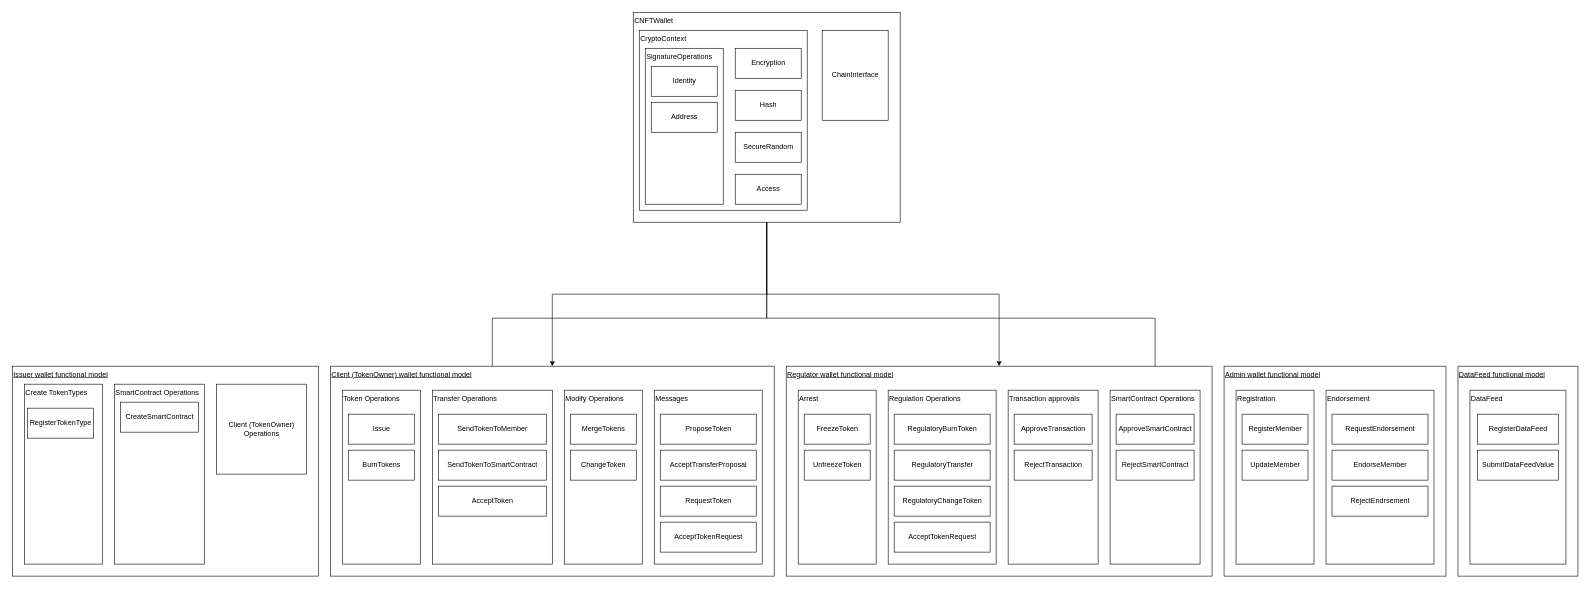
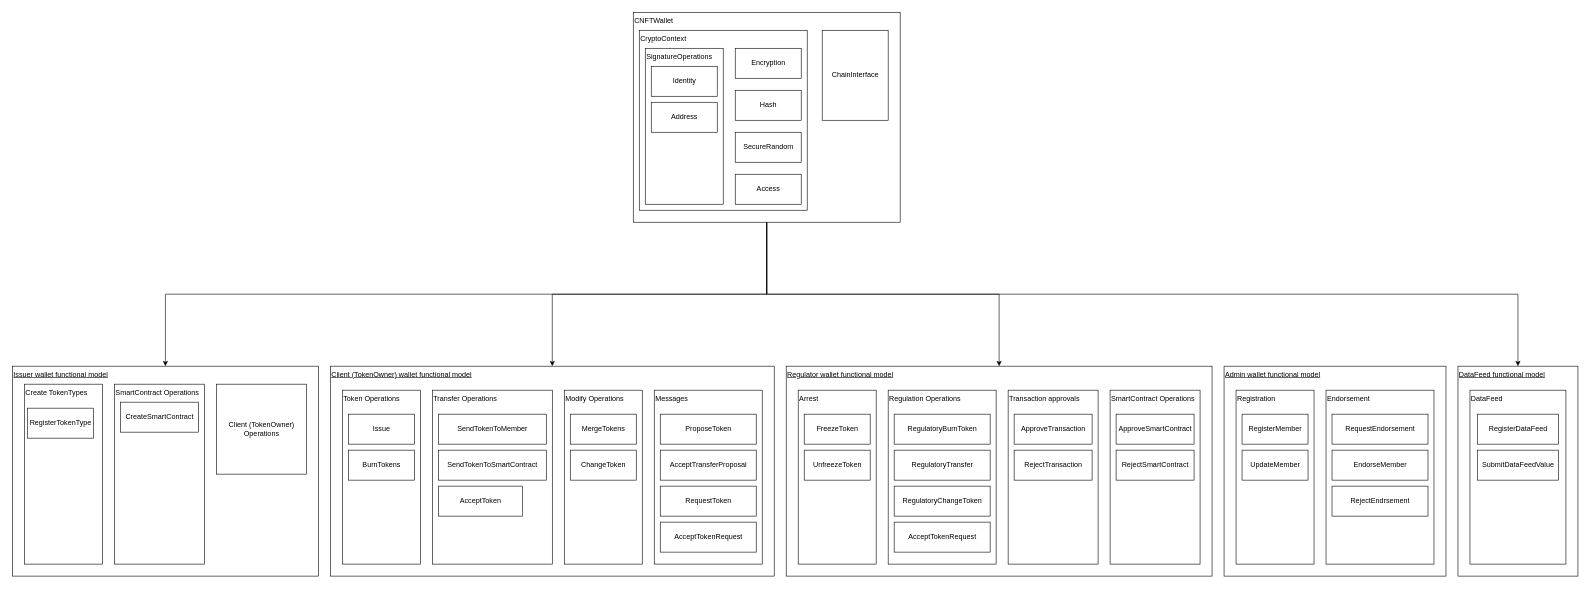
(604, 318) -> (165, 327)
(962, 318) -> (1517, 294)
(492, 501) -> (480, 501)
